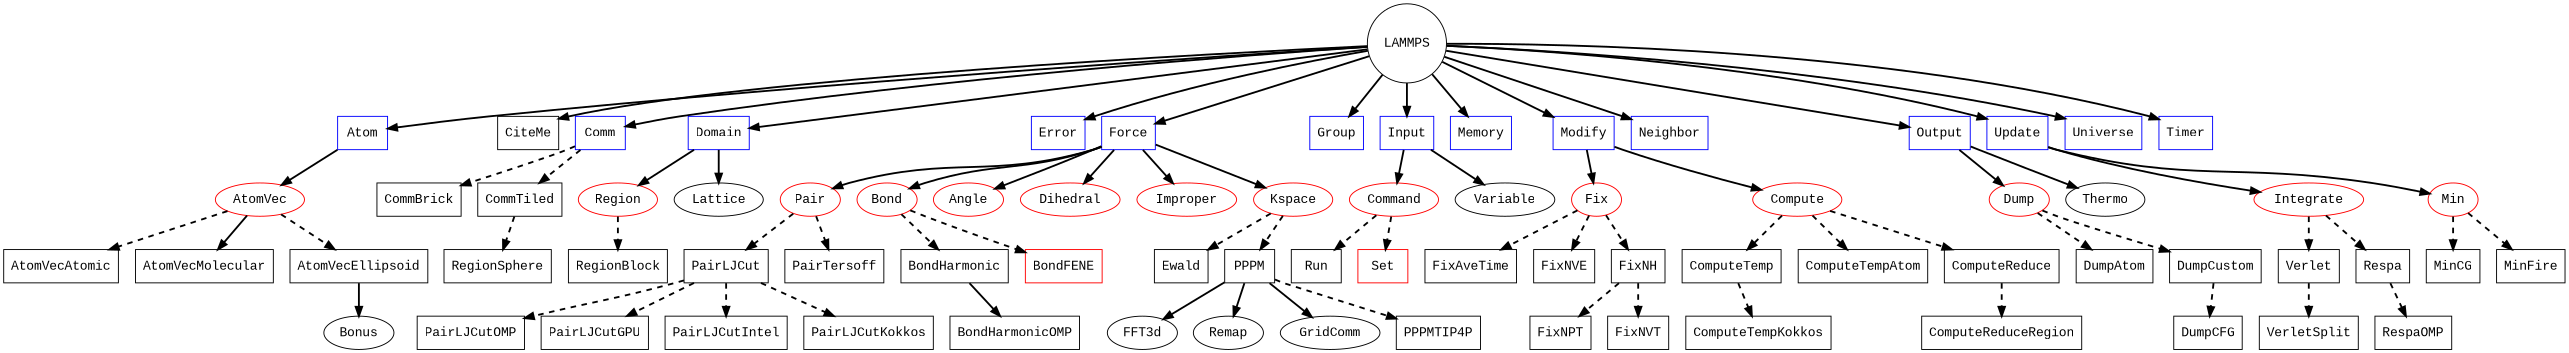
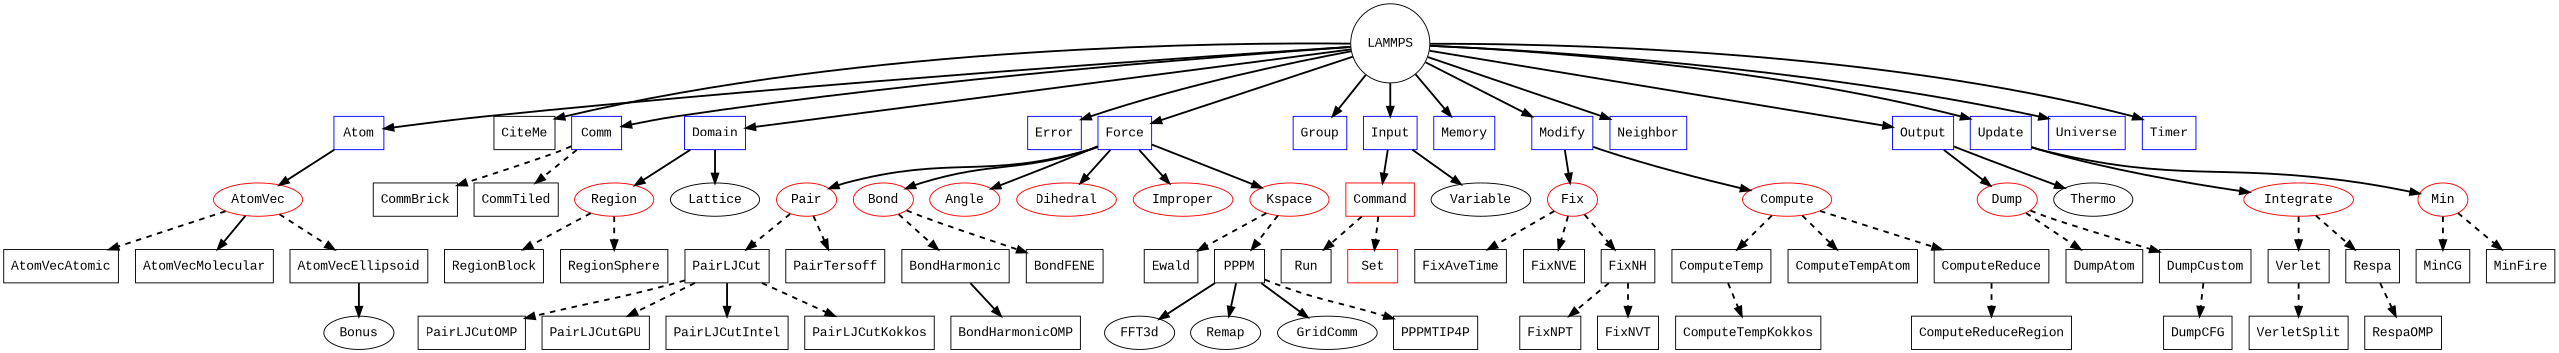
(1394, 200) -> (1380, 200)
(510, 228) -> (614, 228)
(1064, 266) -> (1065, 266)
(726, 295) -> (727, 295)
